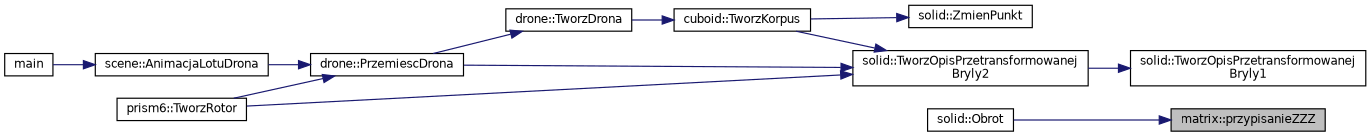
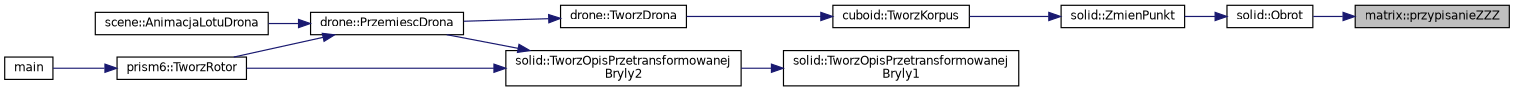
none -> (1200, 16)
(835, 40) -> none
(68, 65) -> (79, 68)
